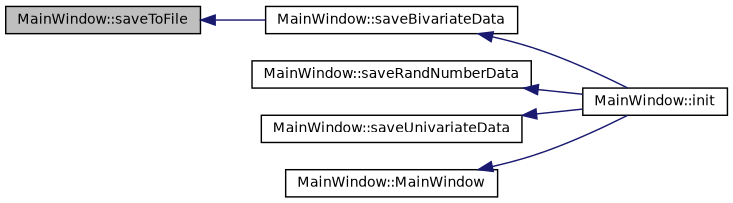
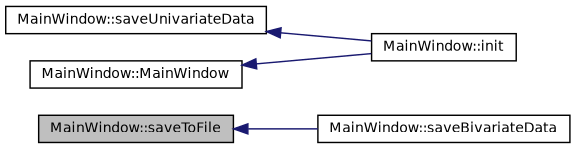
(562, 58) -> none
(392, 74) -> none
